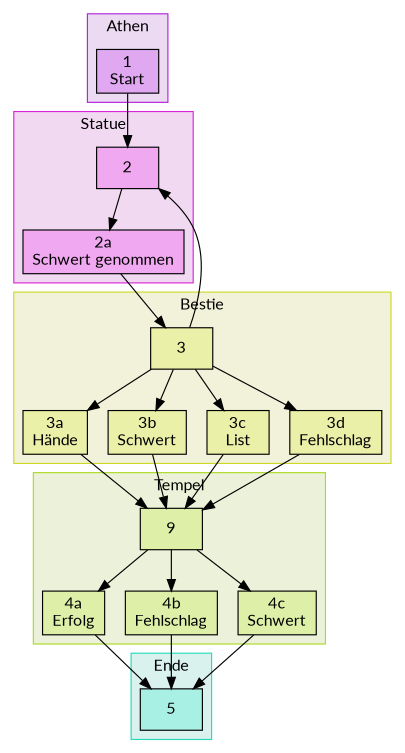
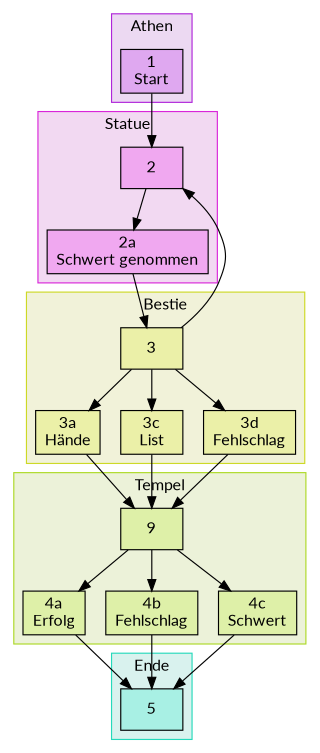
(147, 432) -> none
